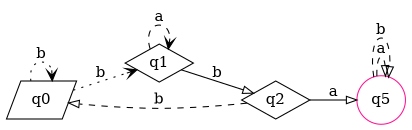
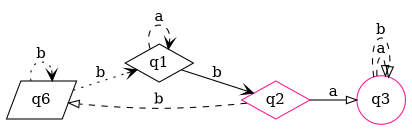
(212, 80) -> (212, 80)
(42, 100) -> (42, 100)
(276, 100) -> (276, 100)
(381, 100) -> (381, 100)
